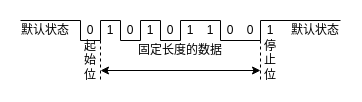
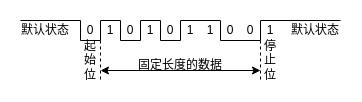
(181, 51) -> (181, 66)
